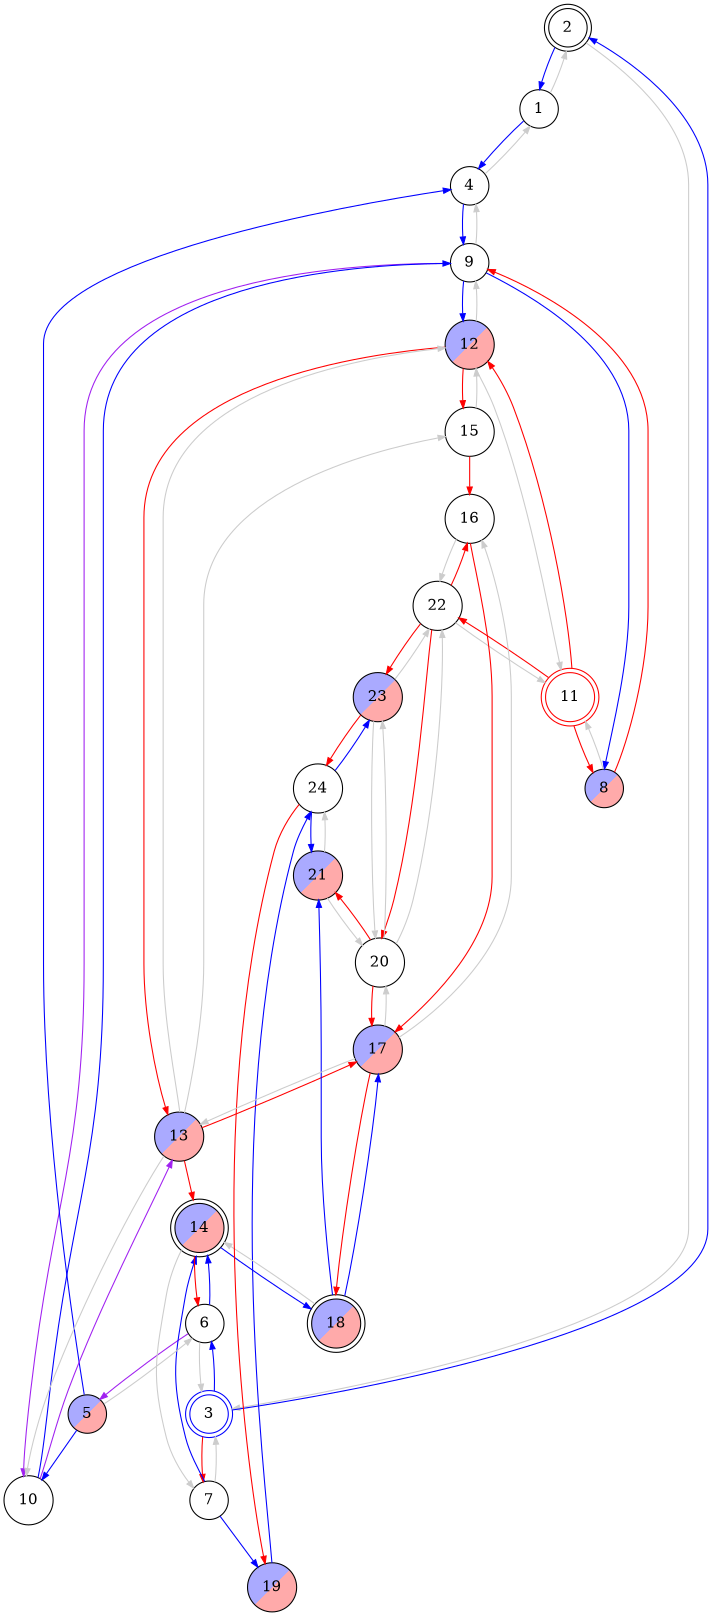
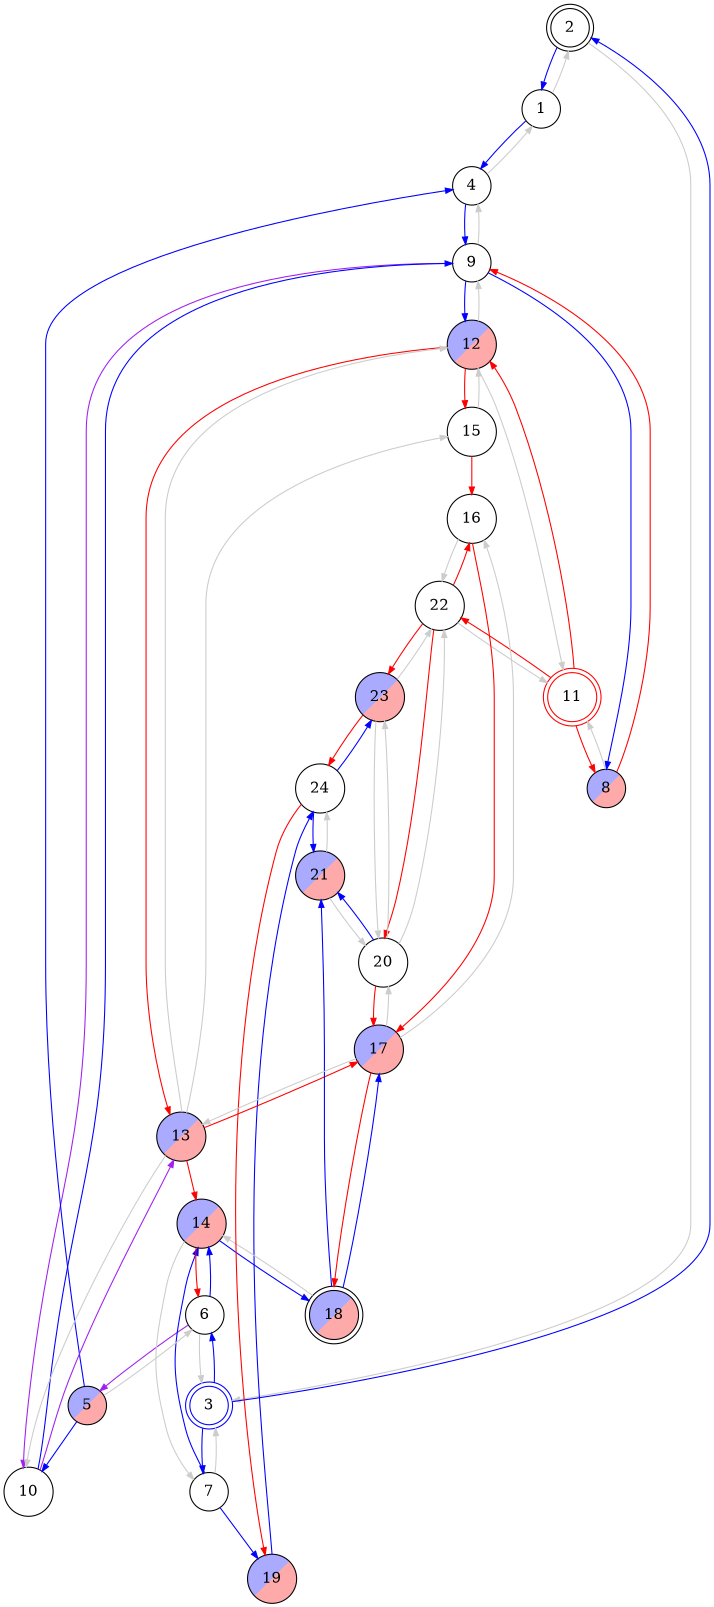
(356, 919) -> (359, 919)
(199, 1228) -> (202, 1224)
(202, 1456) -> (202, 1447)
